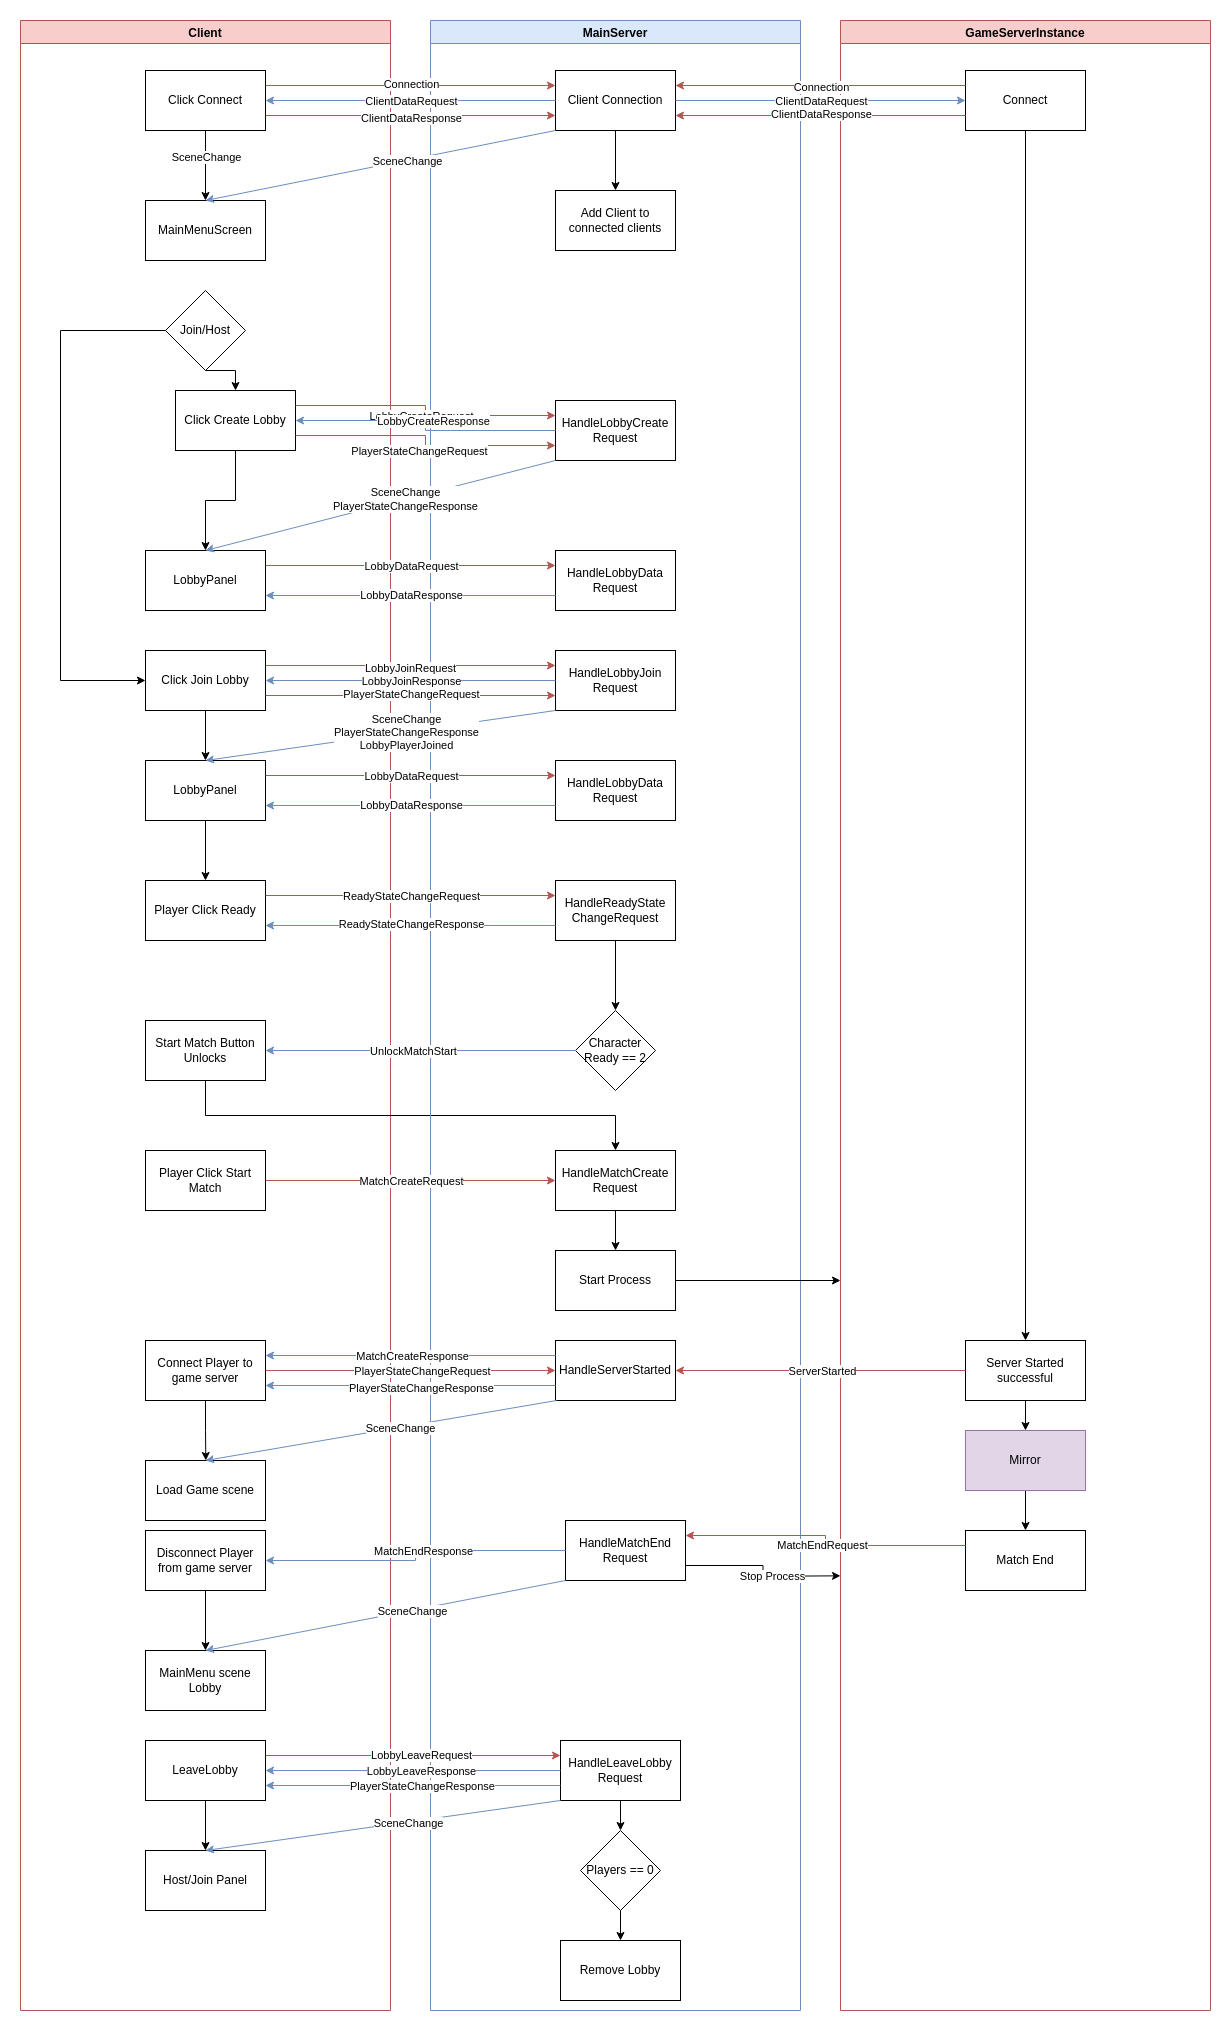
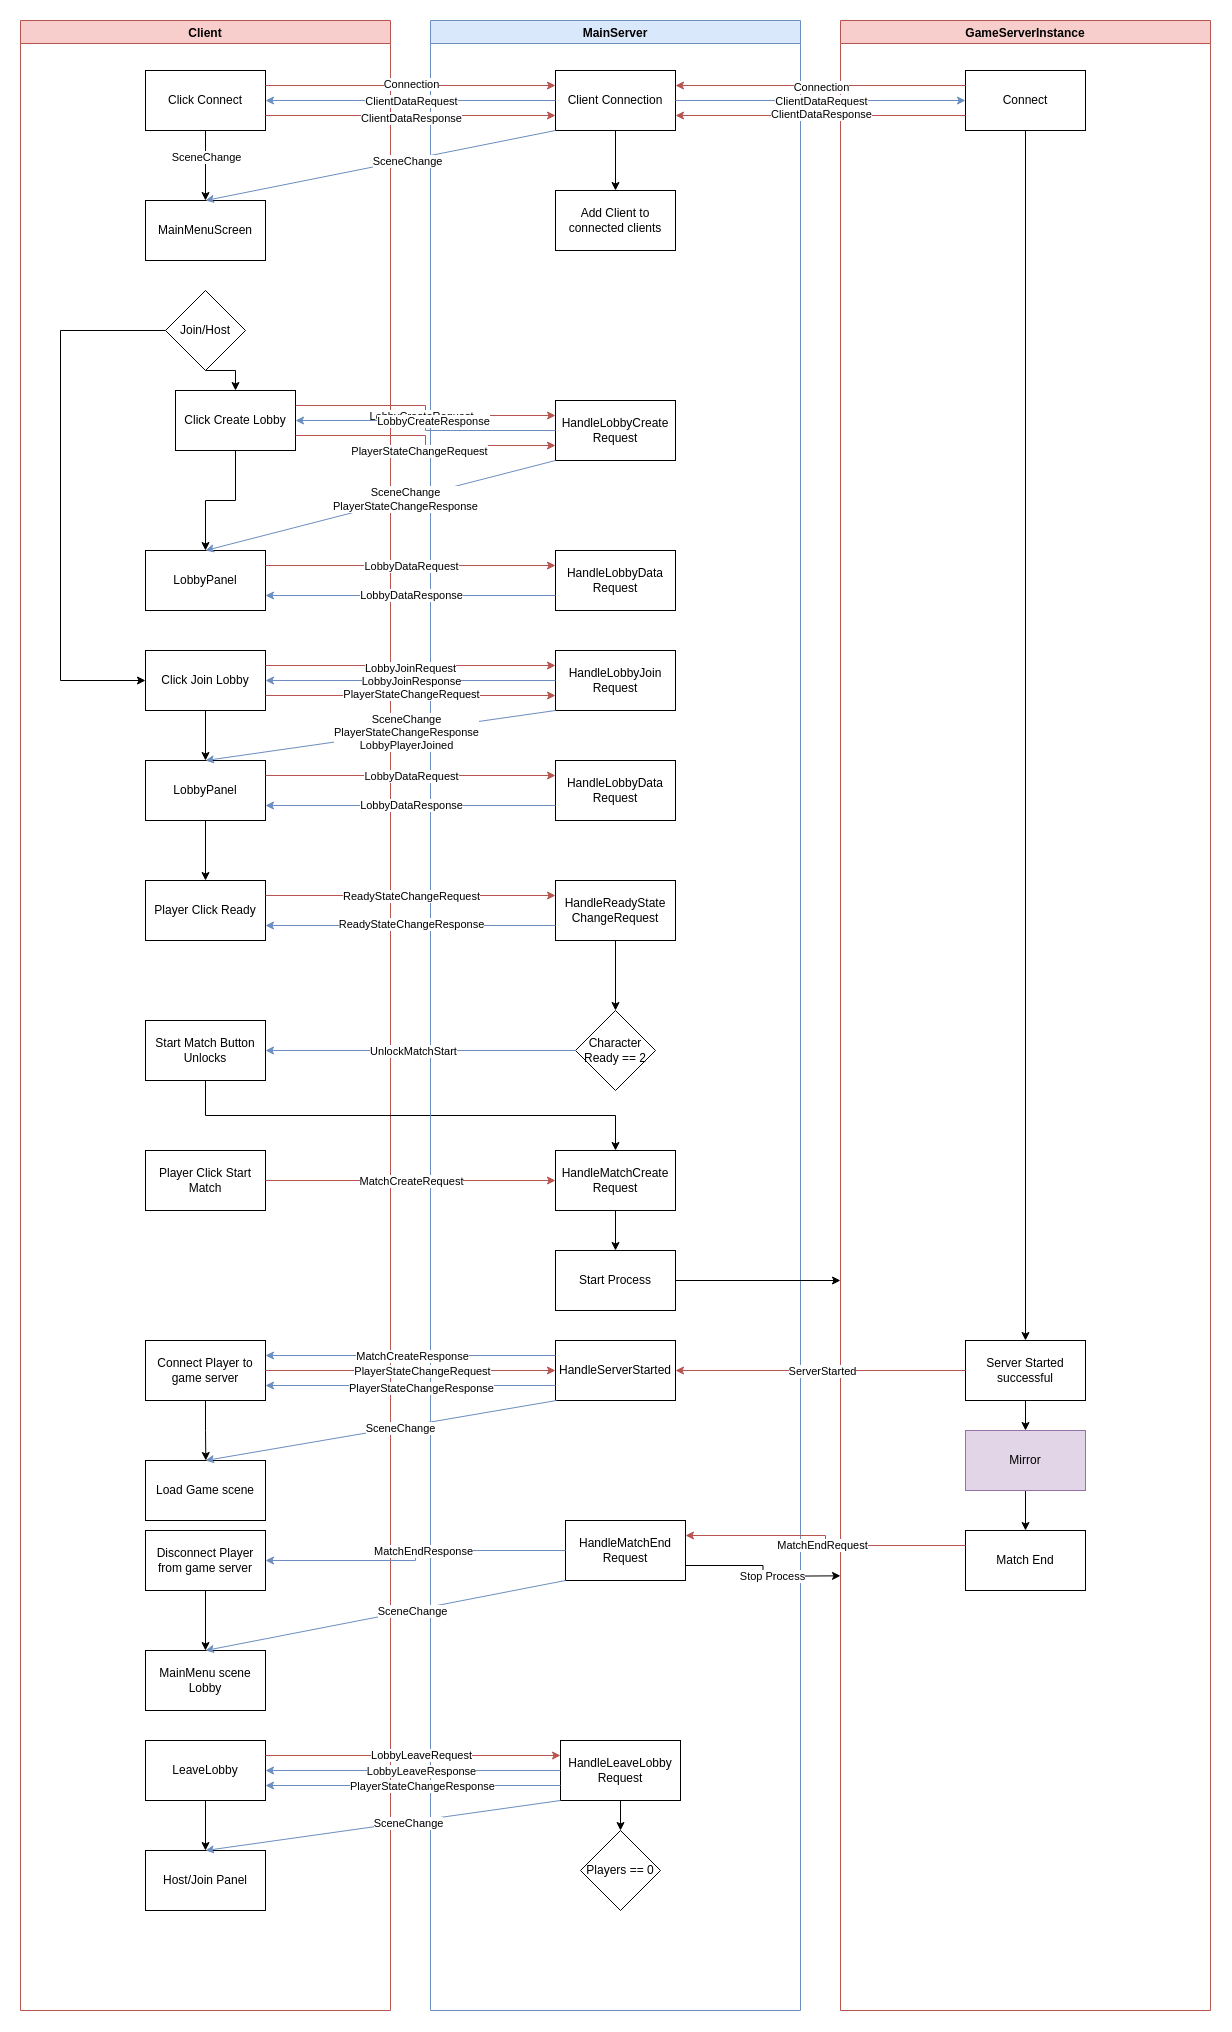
(621, 1922) -> none
(621, 1971) -> none
